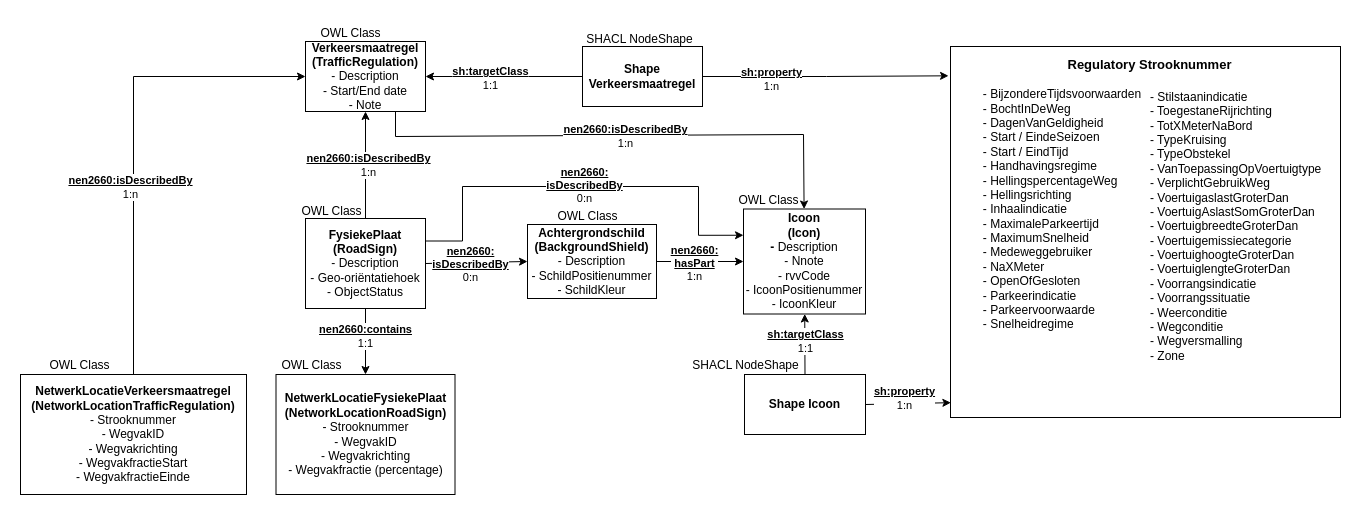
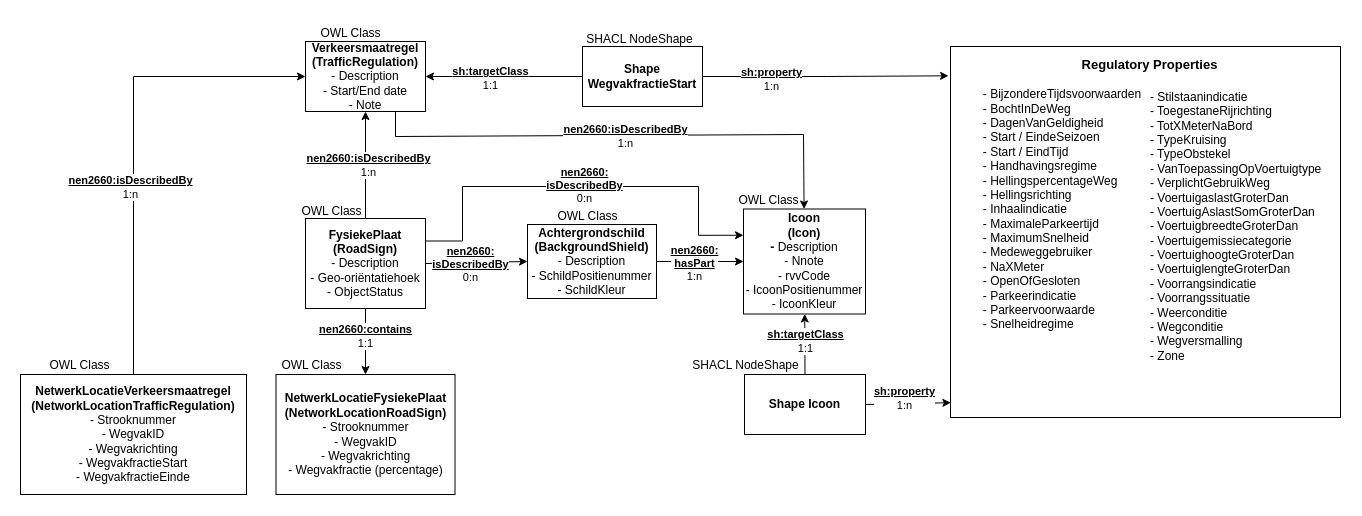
(1150, 65) -> (1150, 65)
(643, 77) -> (643, 77)
